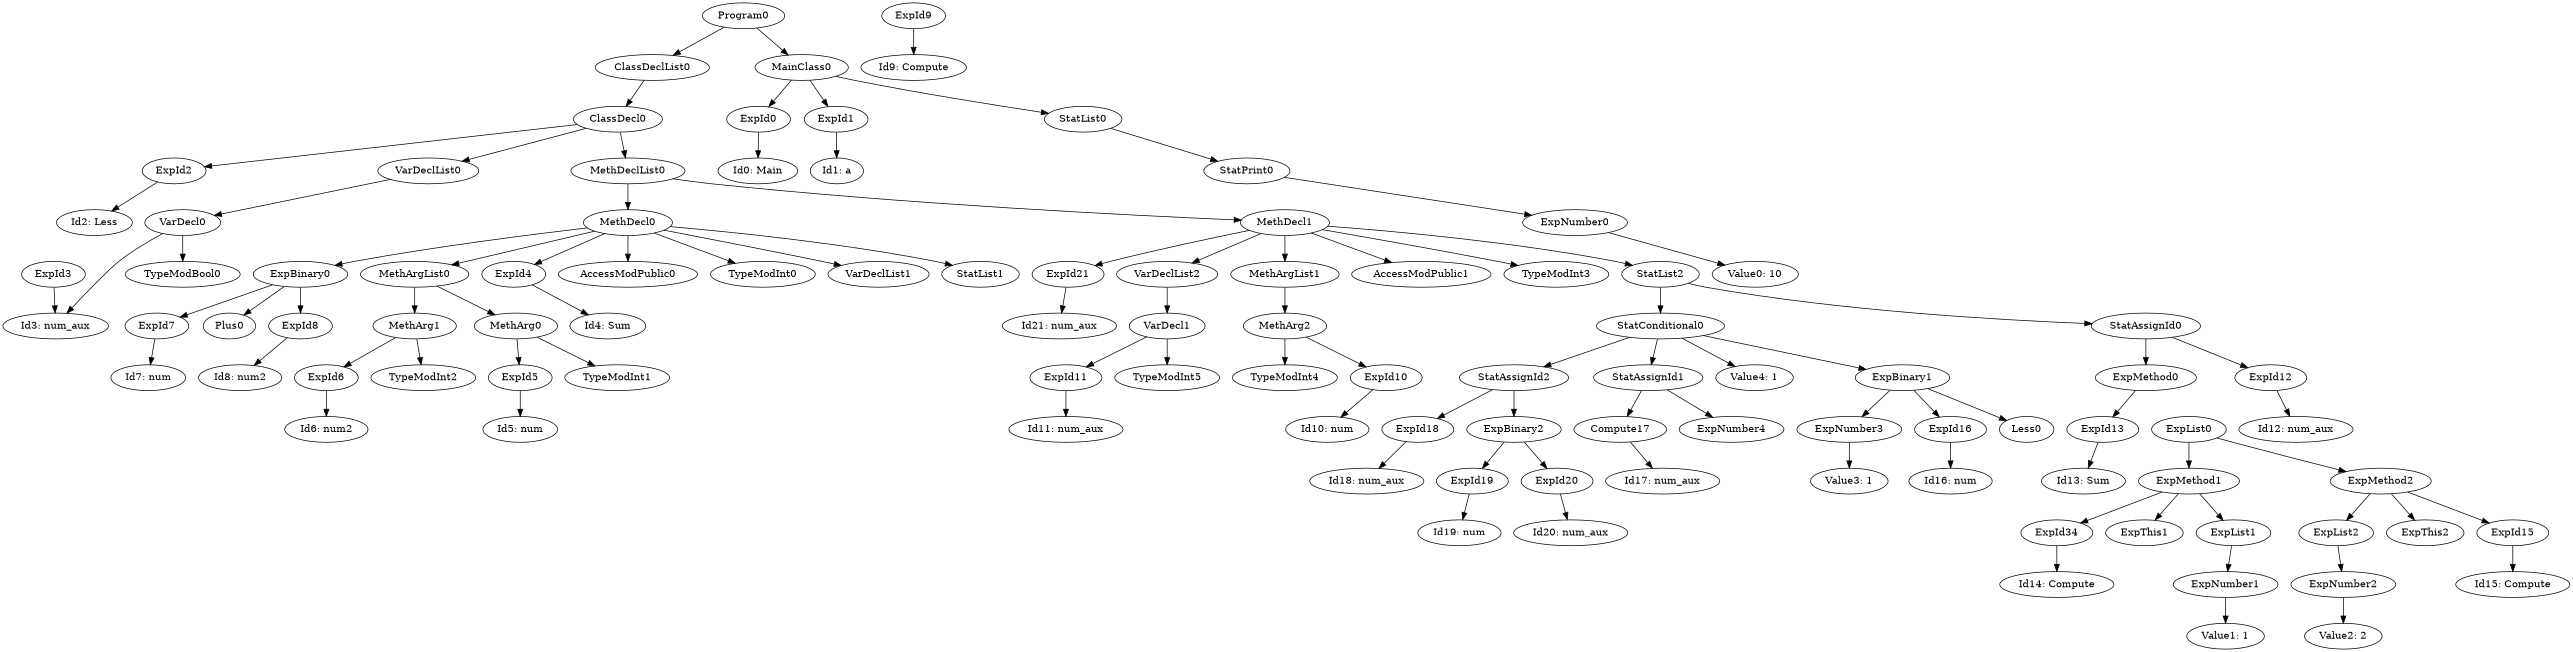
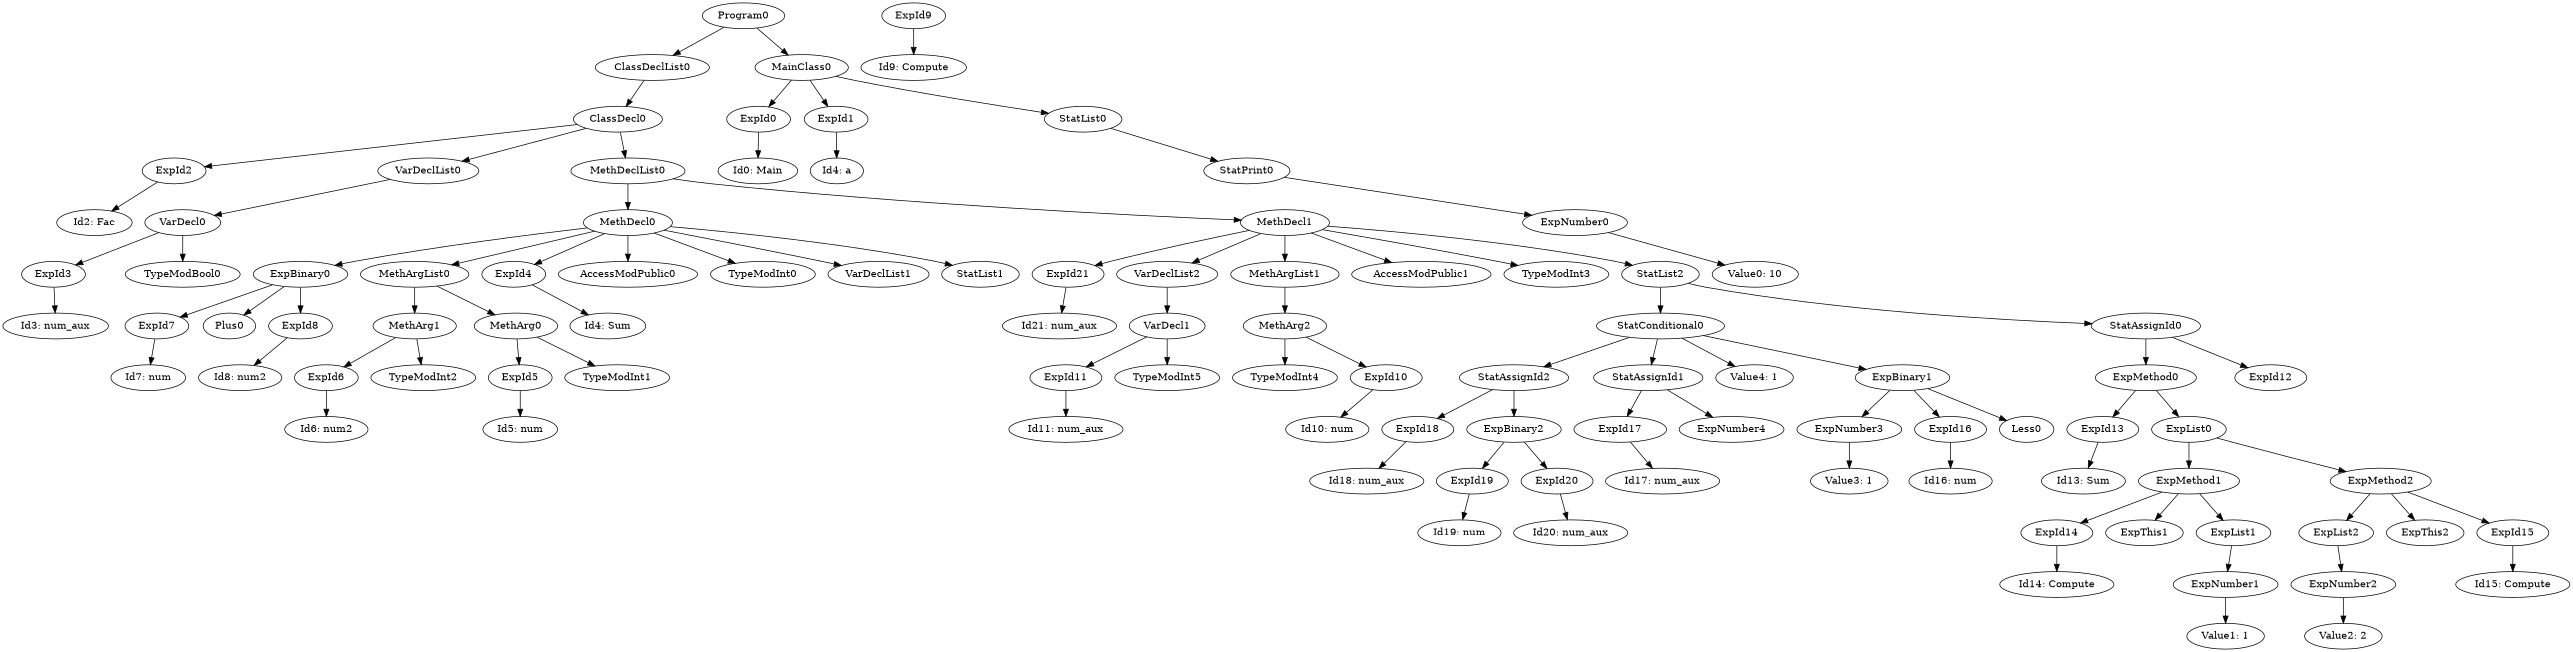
(837, 171) -> (837, 171)
(94, 223) -> (94, 223)
(113, 266) -> (121, 247)
none -> (2165, 401)
(1620, 429) -> (1620, 429)
(2296, 429) -> none
(2057, 533) -> (2057, 533)
